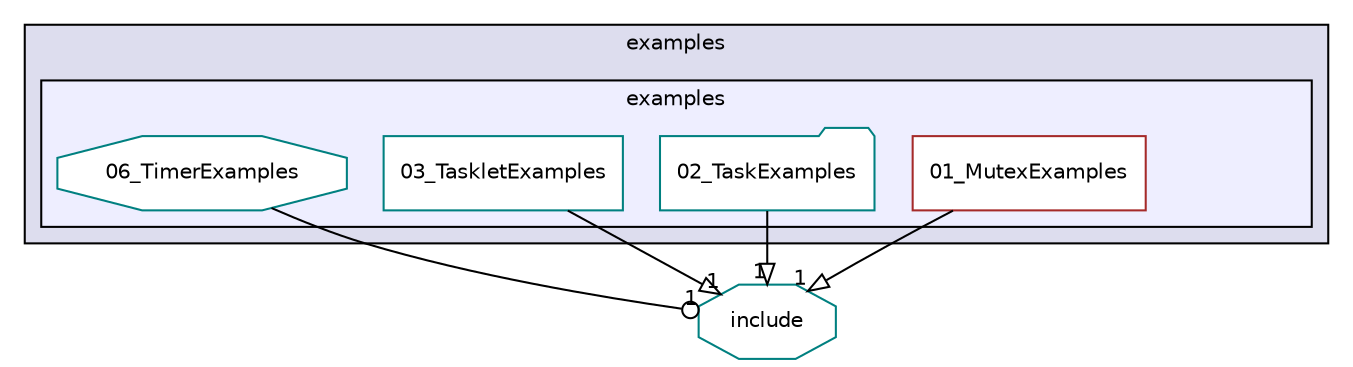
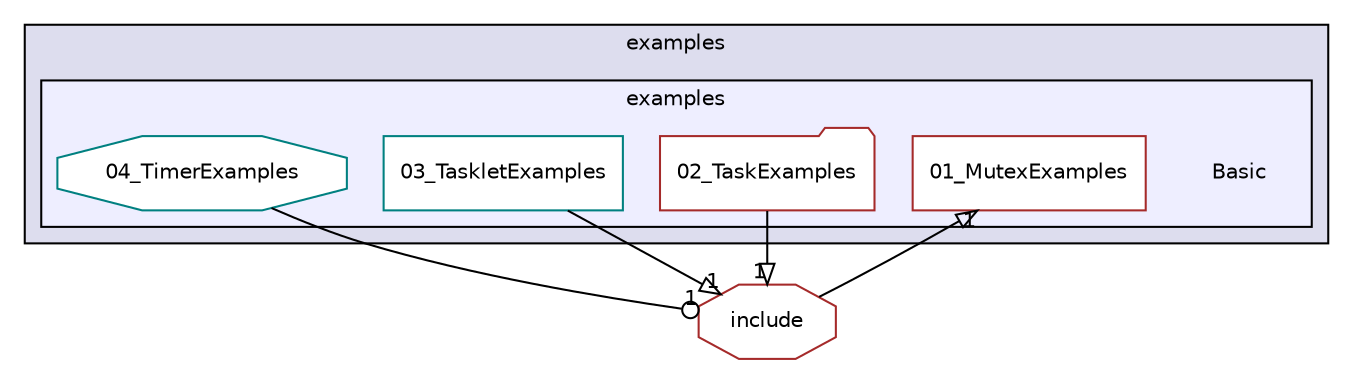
(202, 173) -> (202, 173)
(767, 173) -> (767, 173)
none -> (1240, 173)
(867, 257) -> (890, 260)
(767, 322) -> (767, 322)
